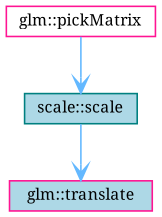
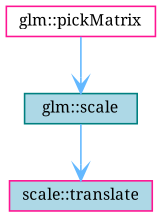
(81, 109) -> (81, 109)
(81, 196) -> (81, 196)
